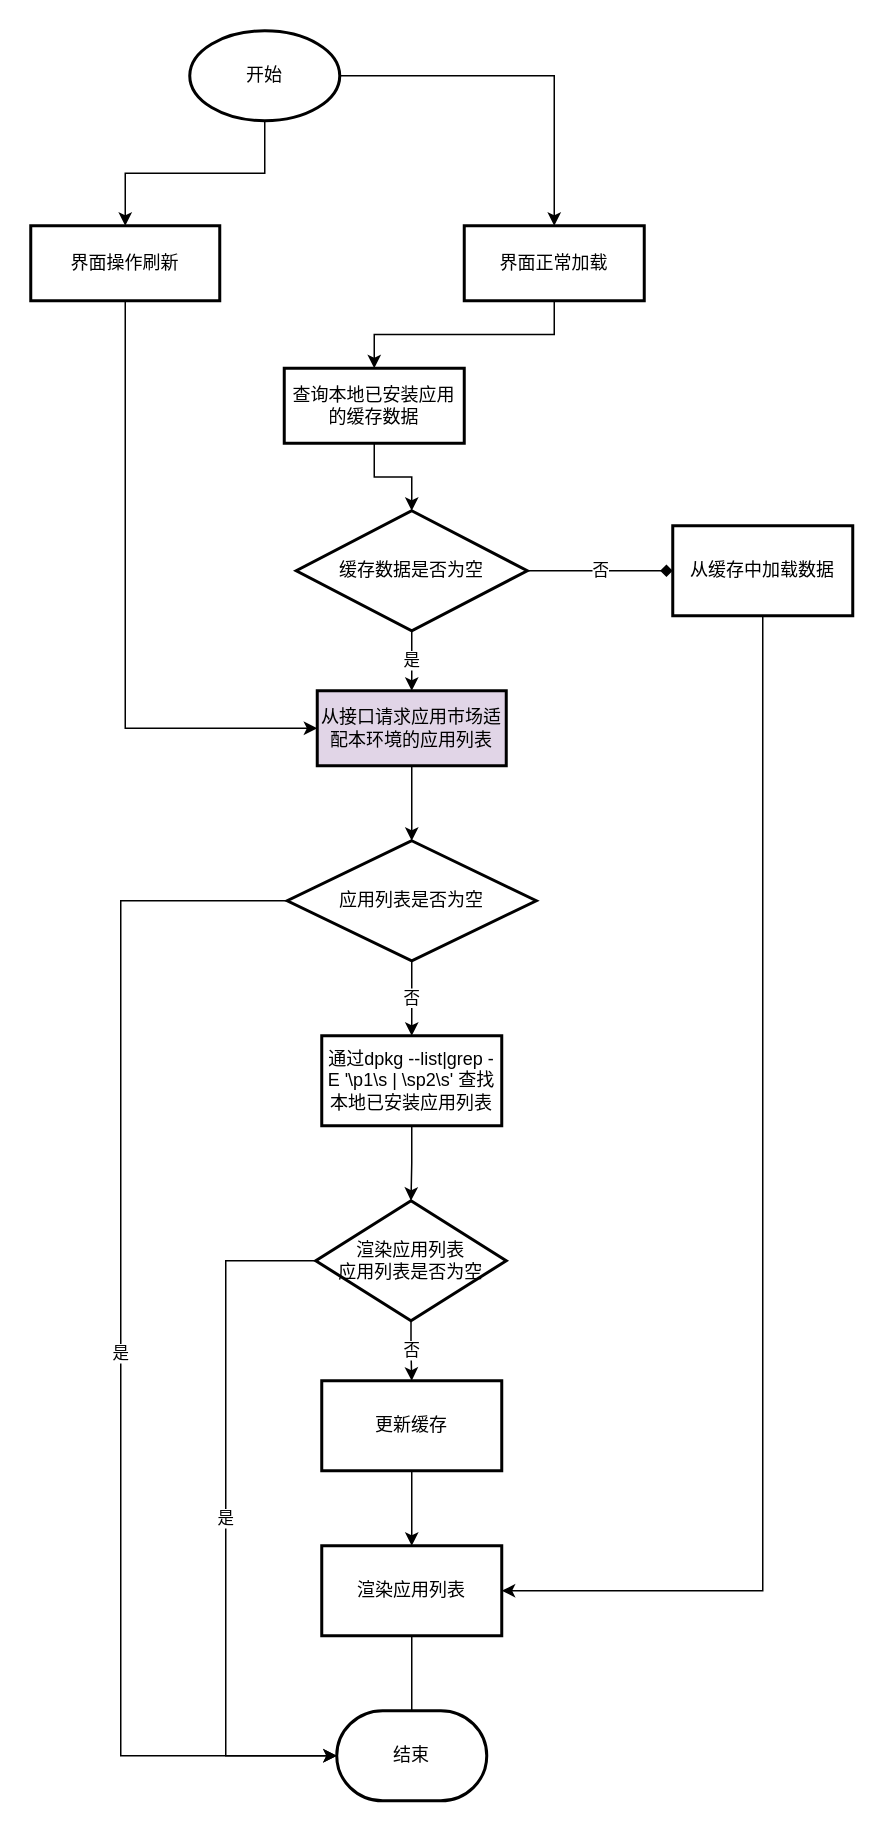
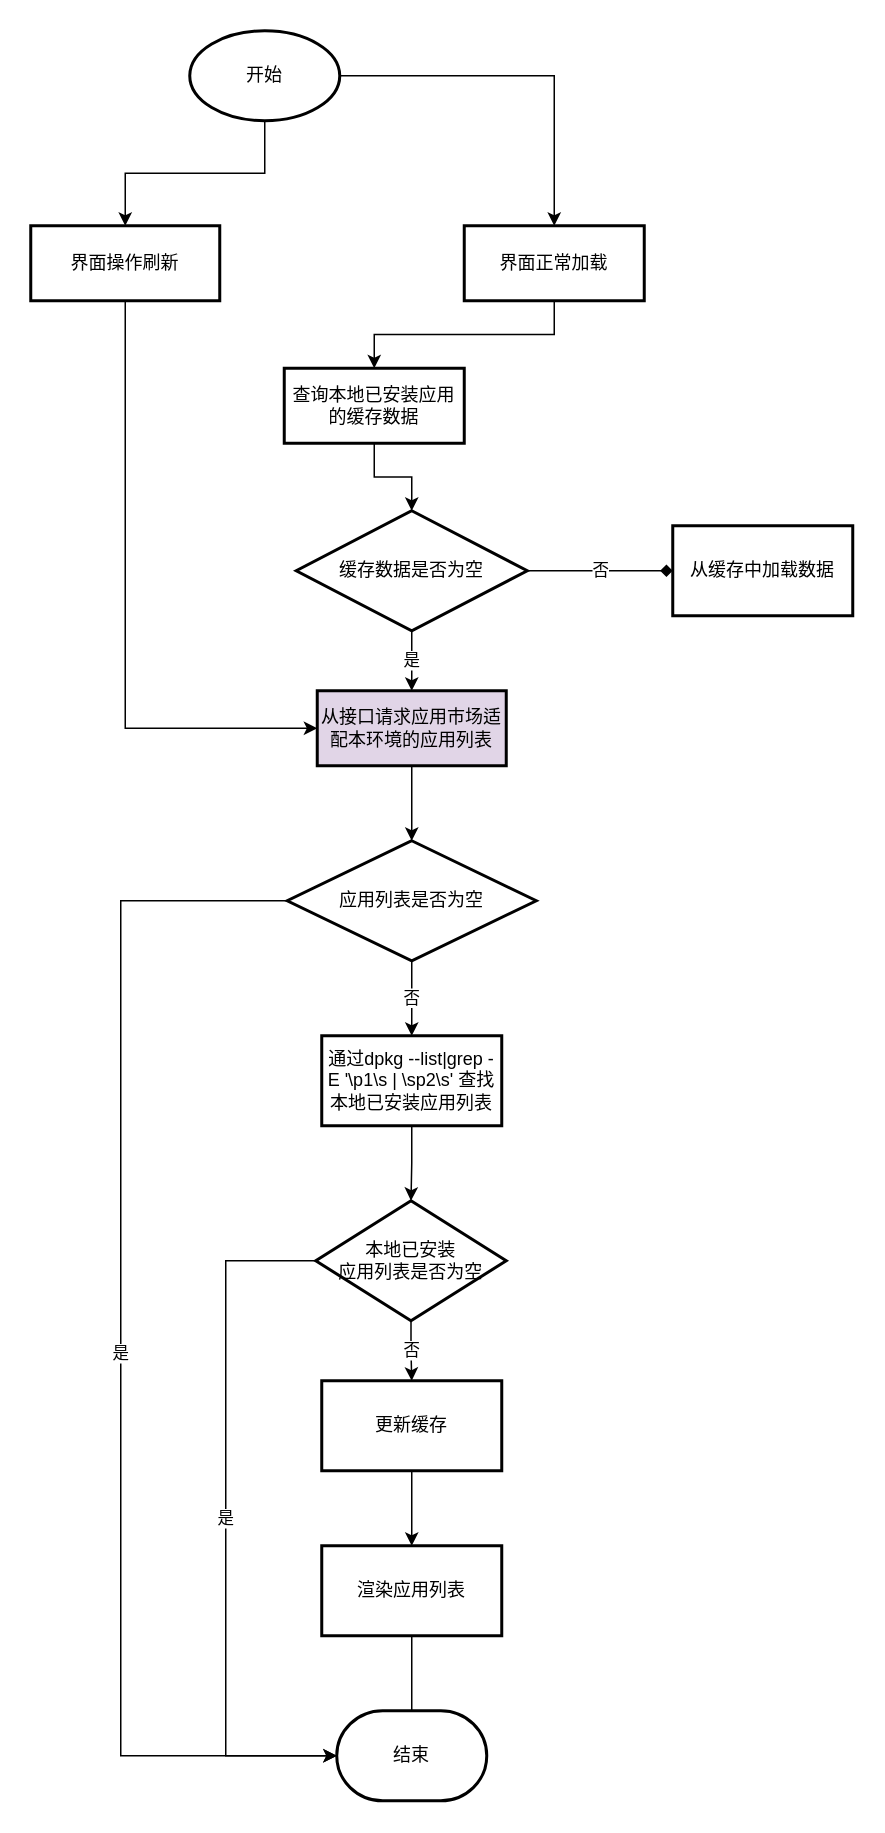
(763, 1229) -> none
(411, 1261) -> (411, 1261)
